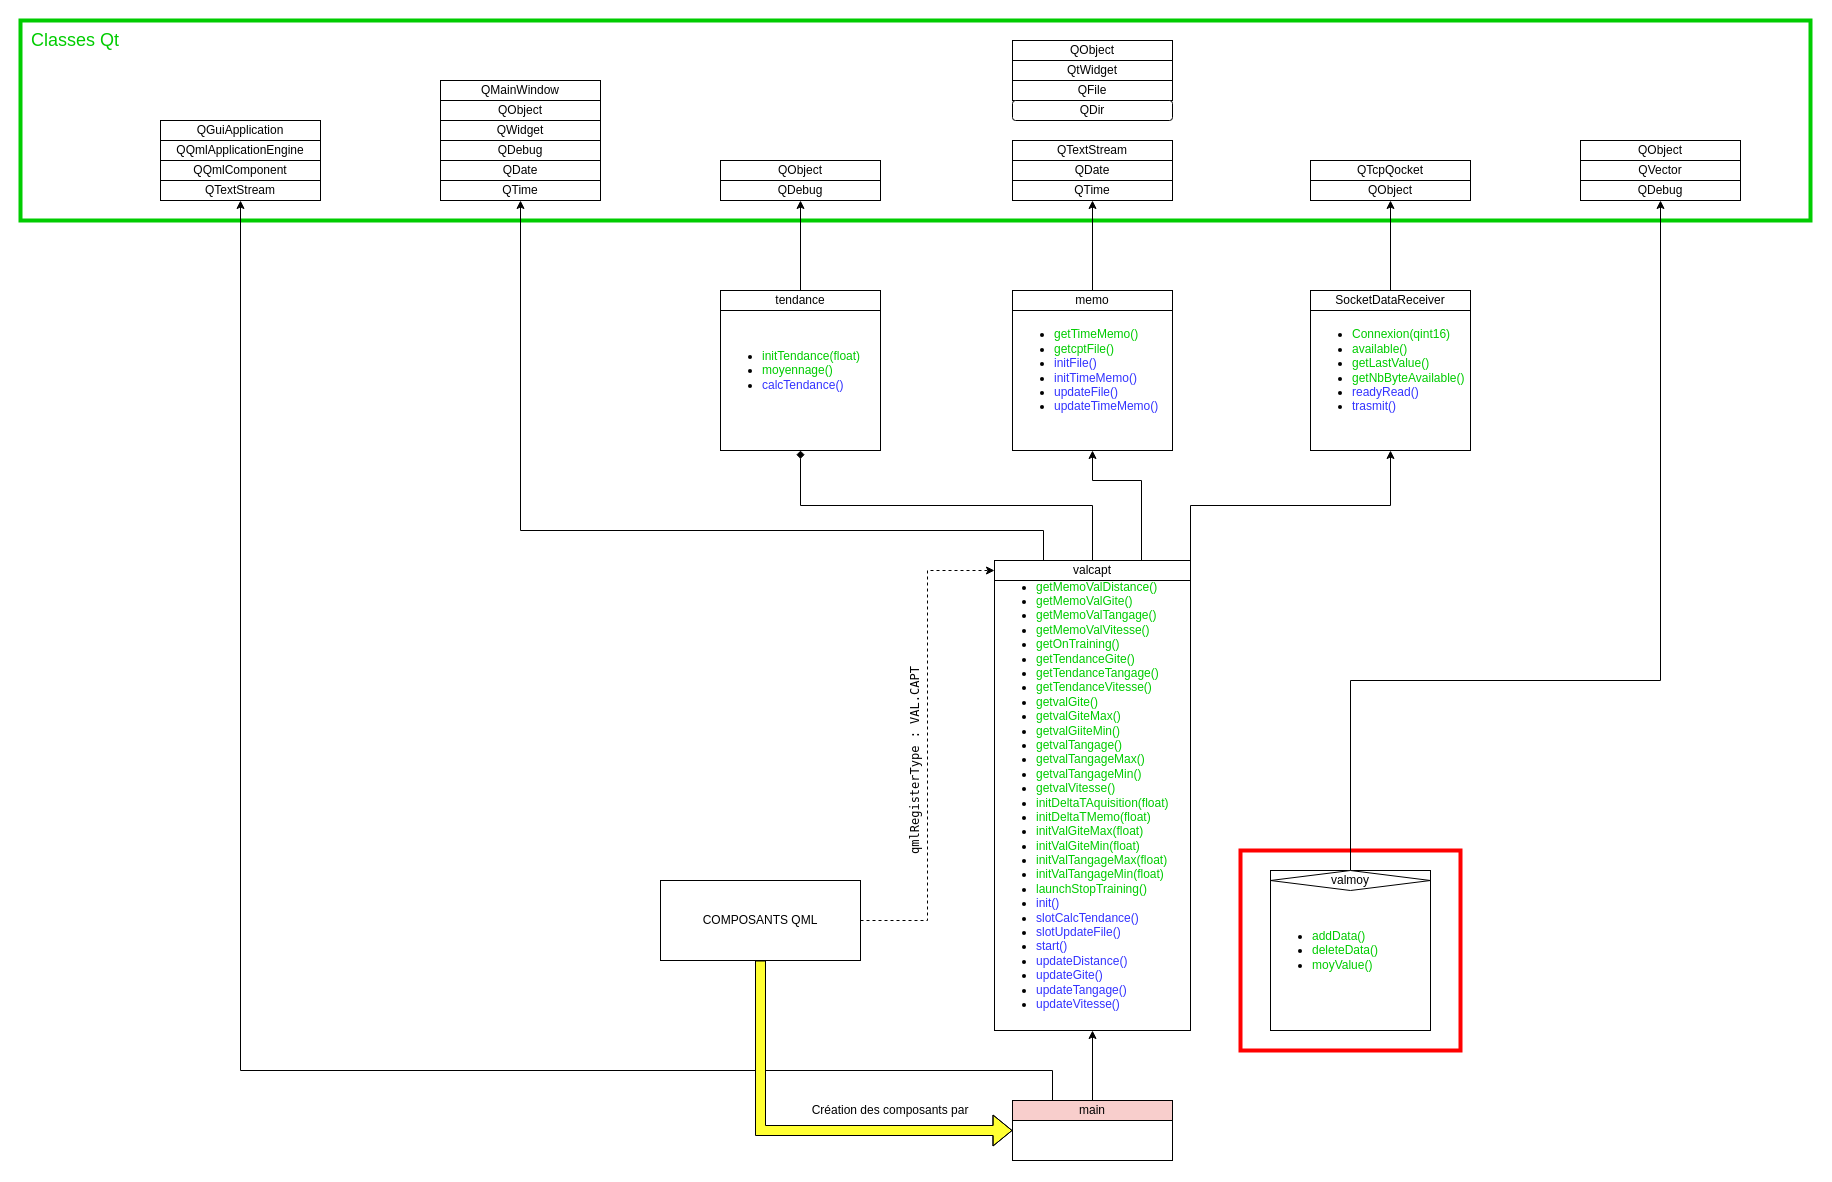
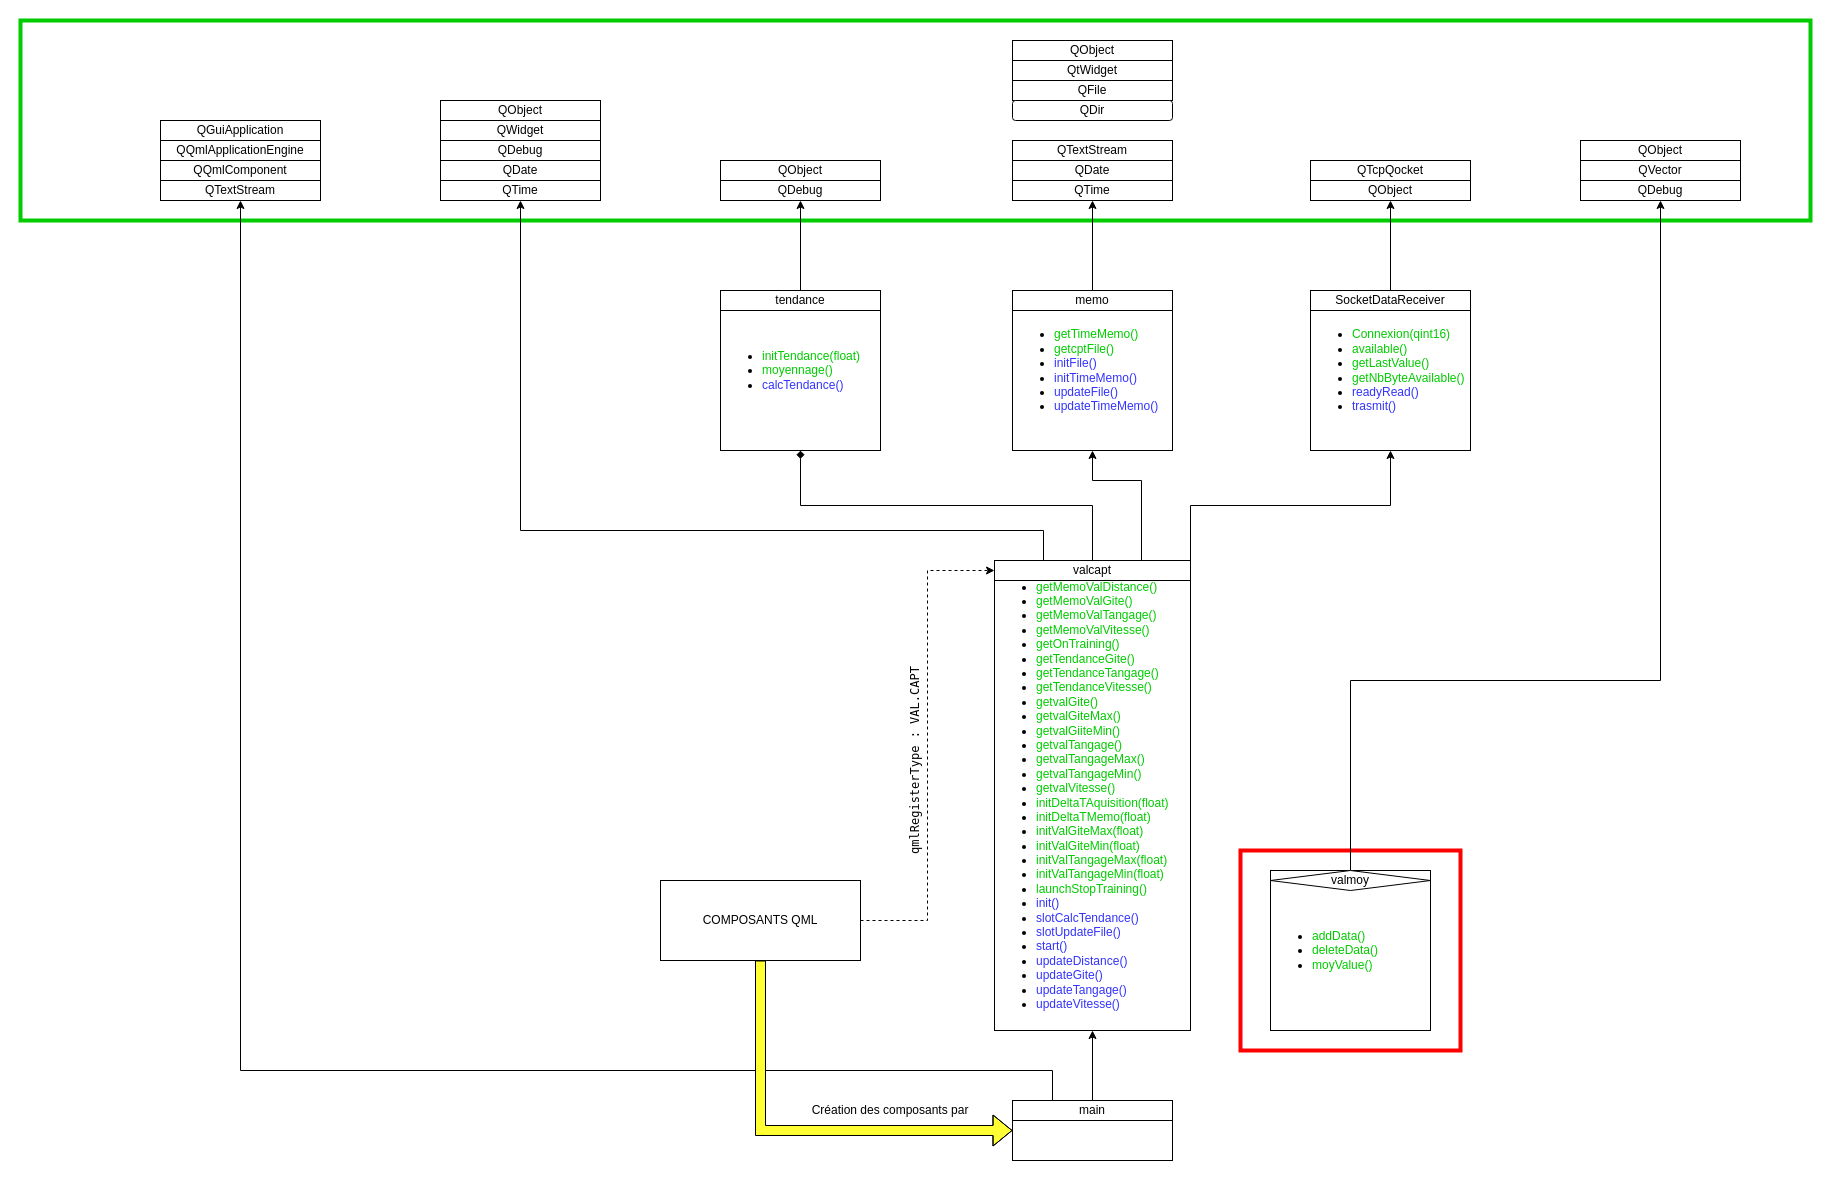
(76, 41) -> none
(521, 91) -> none
(1093, 1111) -> (1093, 1111)
